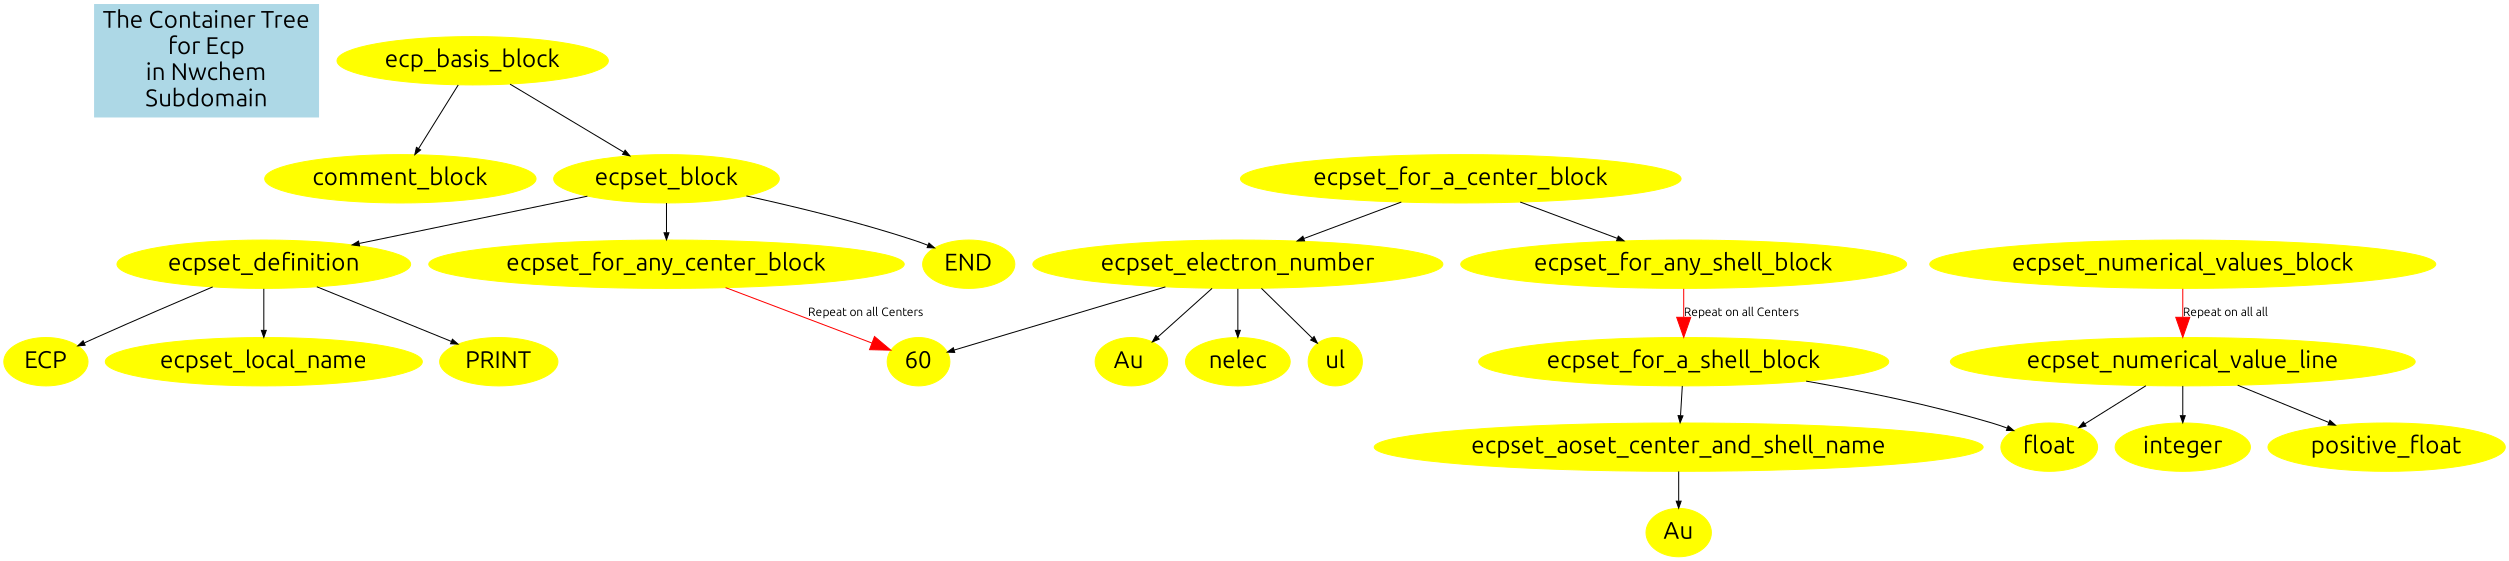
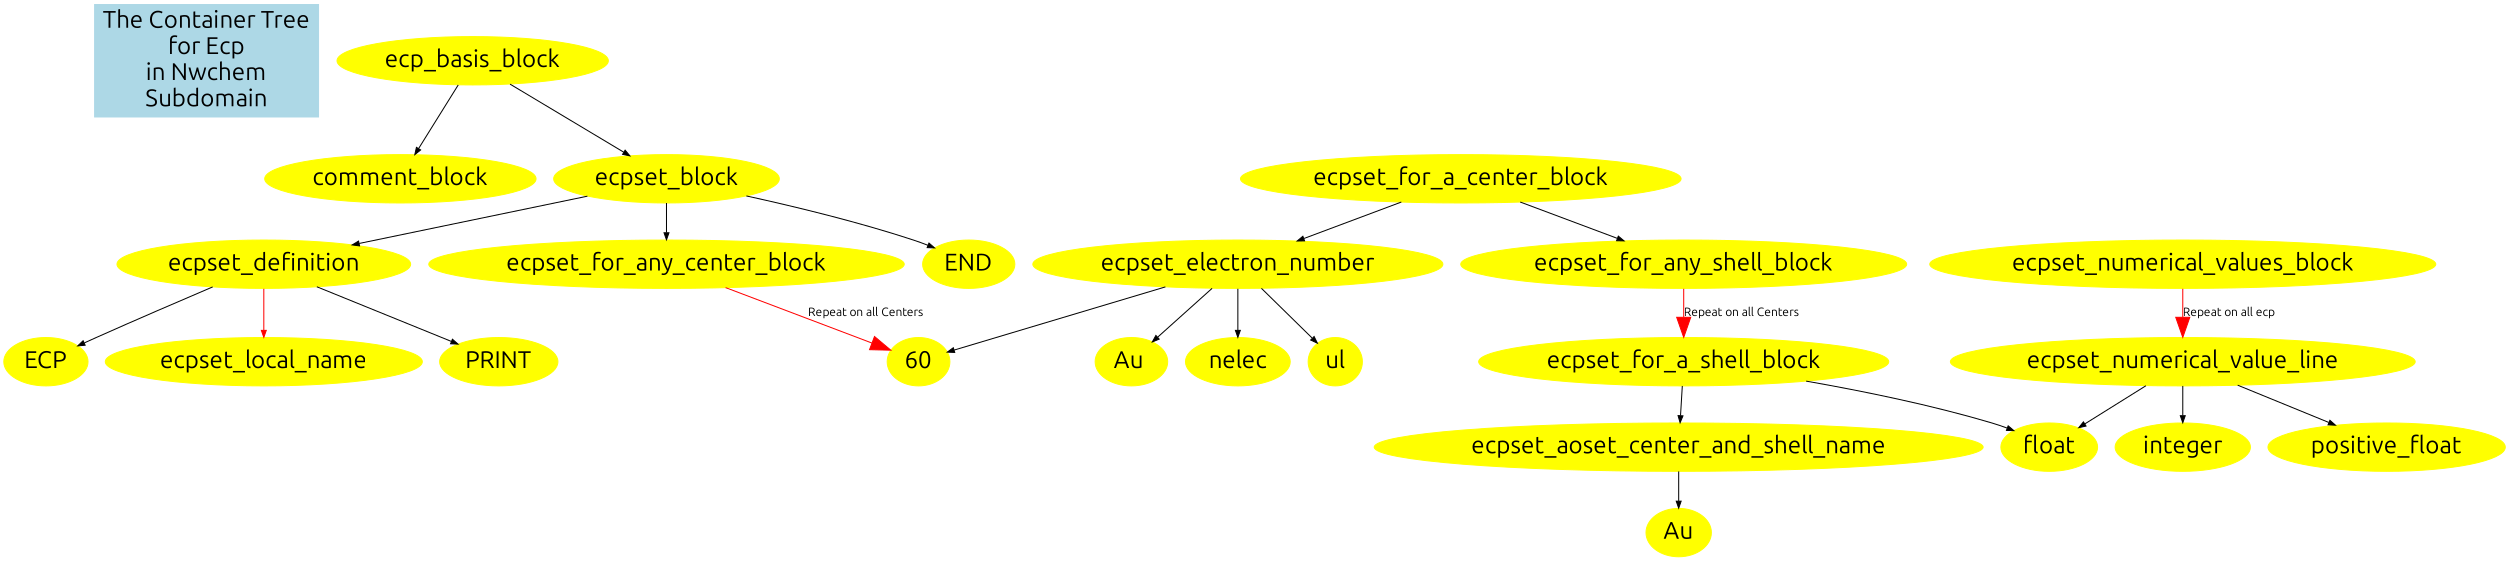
(264, 310) -> (264, 310)
(2225, 313) -> (2229, 313)
